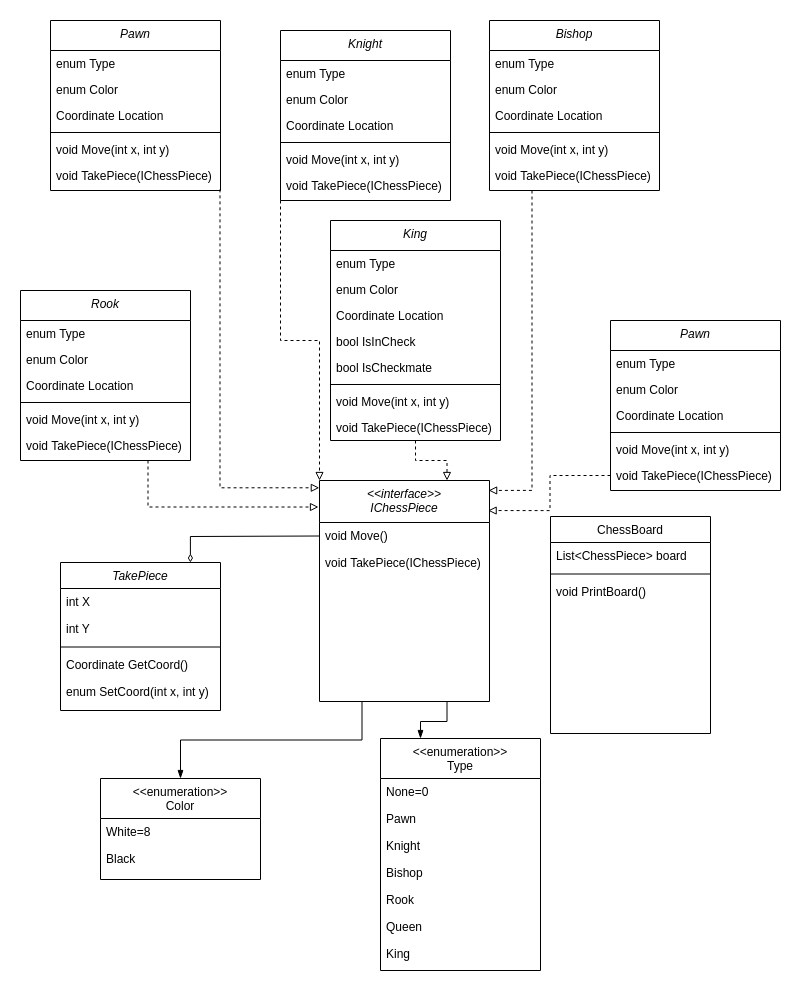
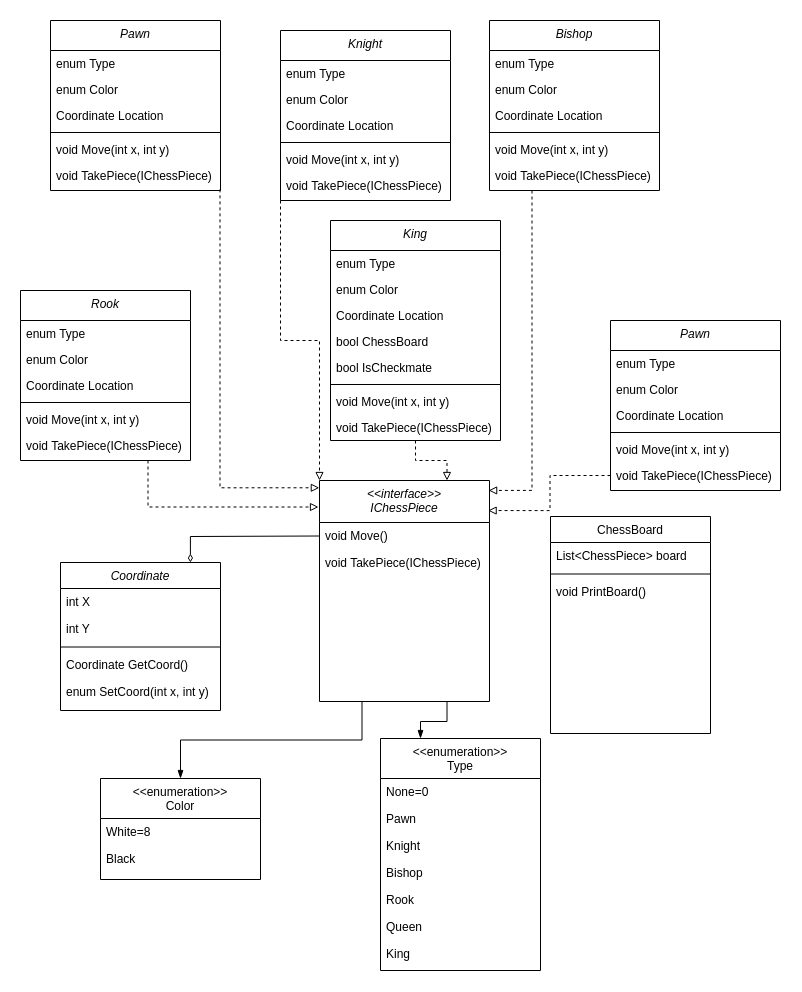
(380, 342) -> (383, 342)
(140, 576) -> (140, 576)
